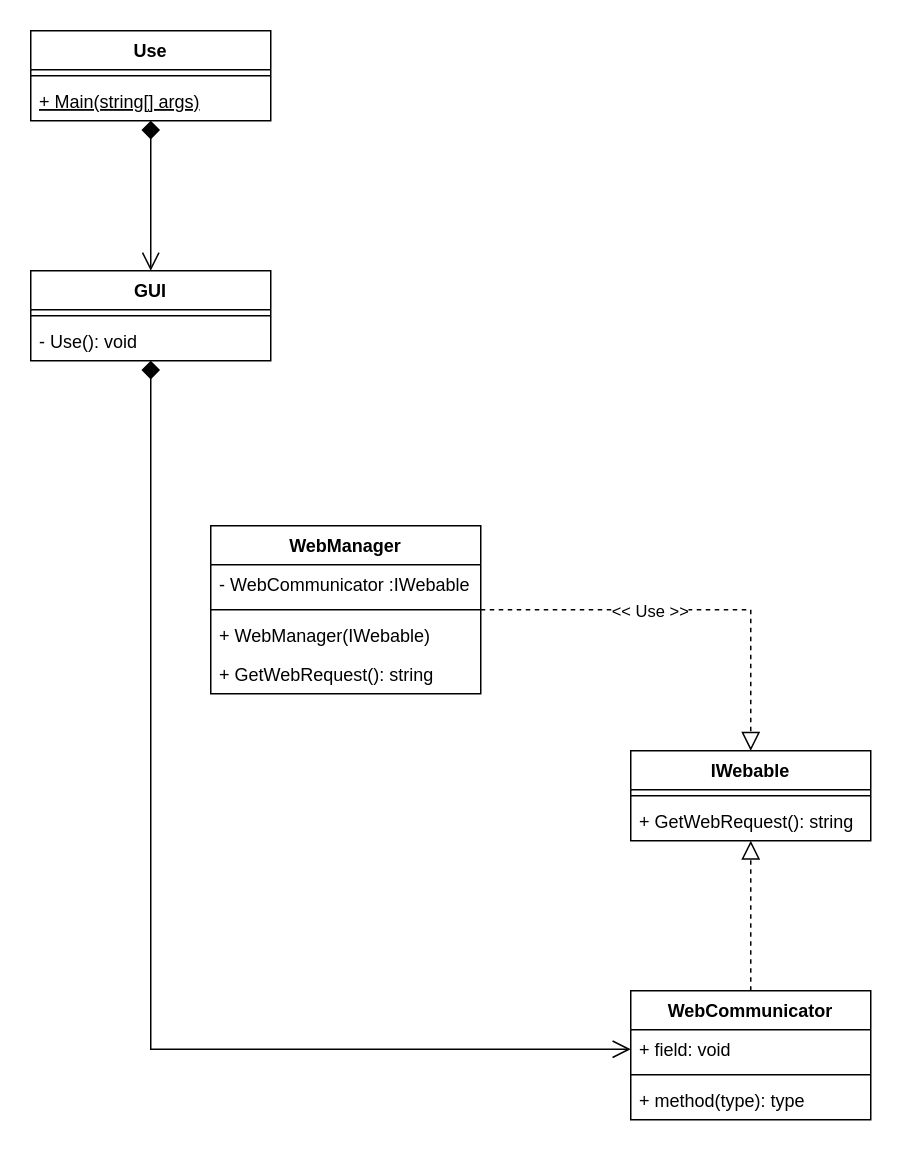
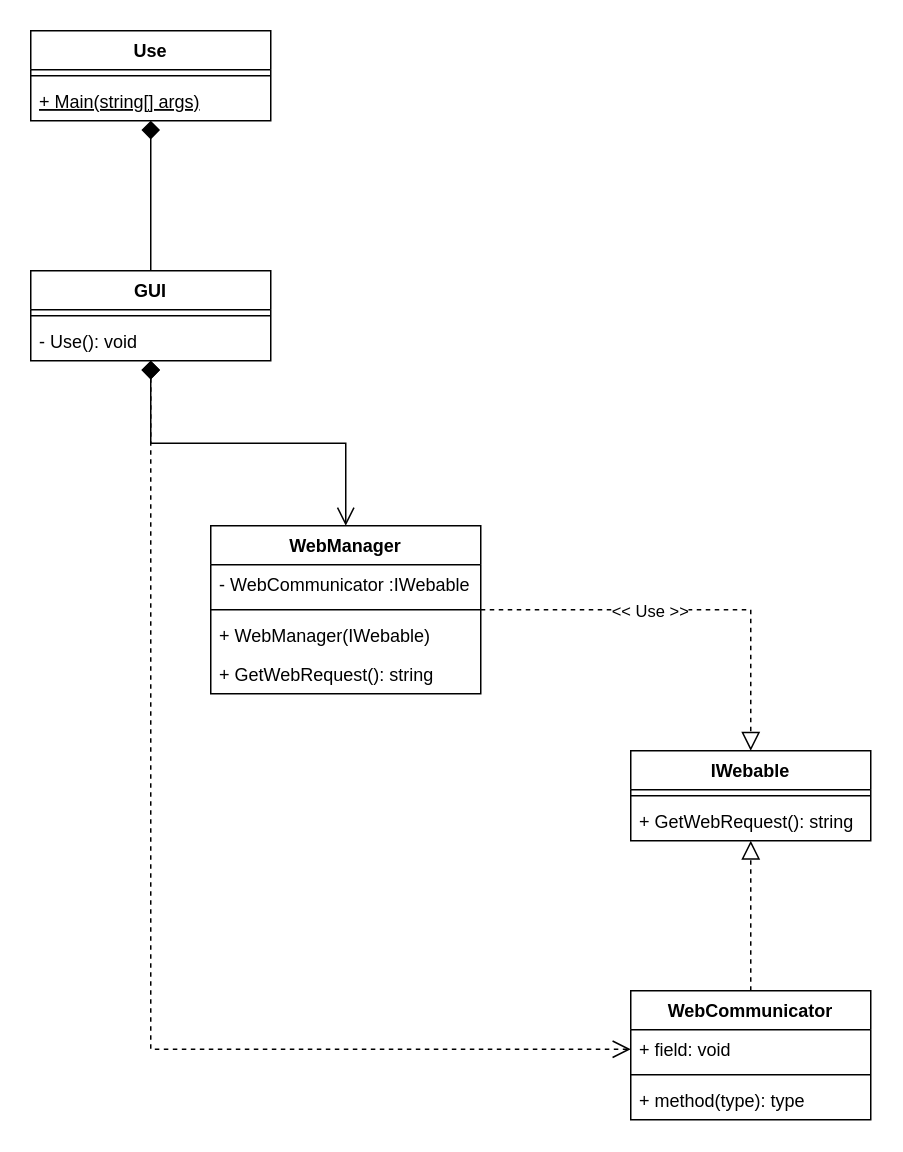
(151, 263) -> (151, 264)
none -> (289, 443)
(151, 984) -> (151, 984)
